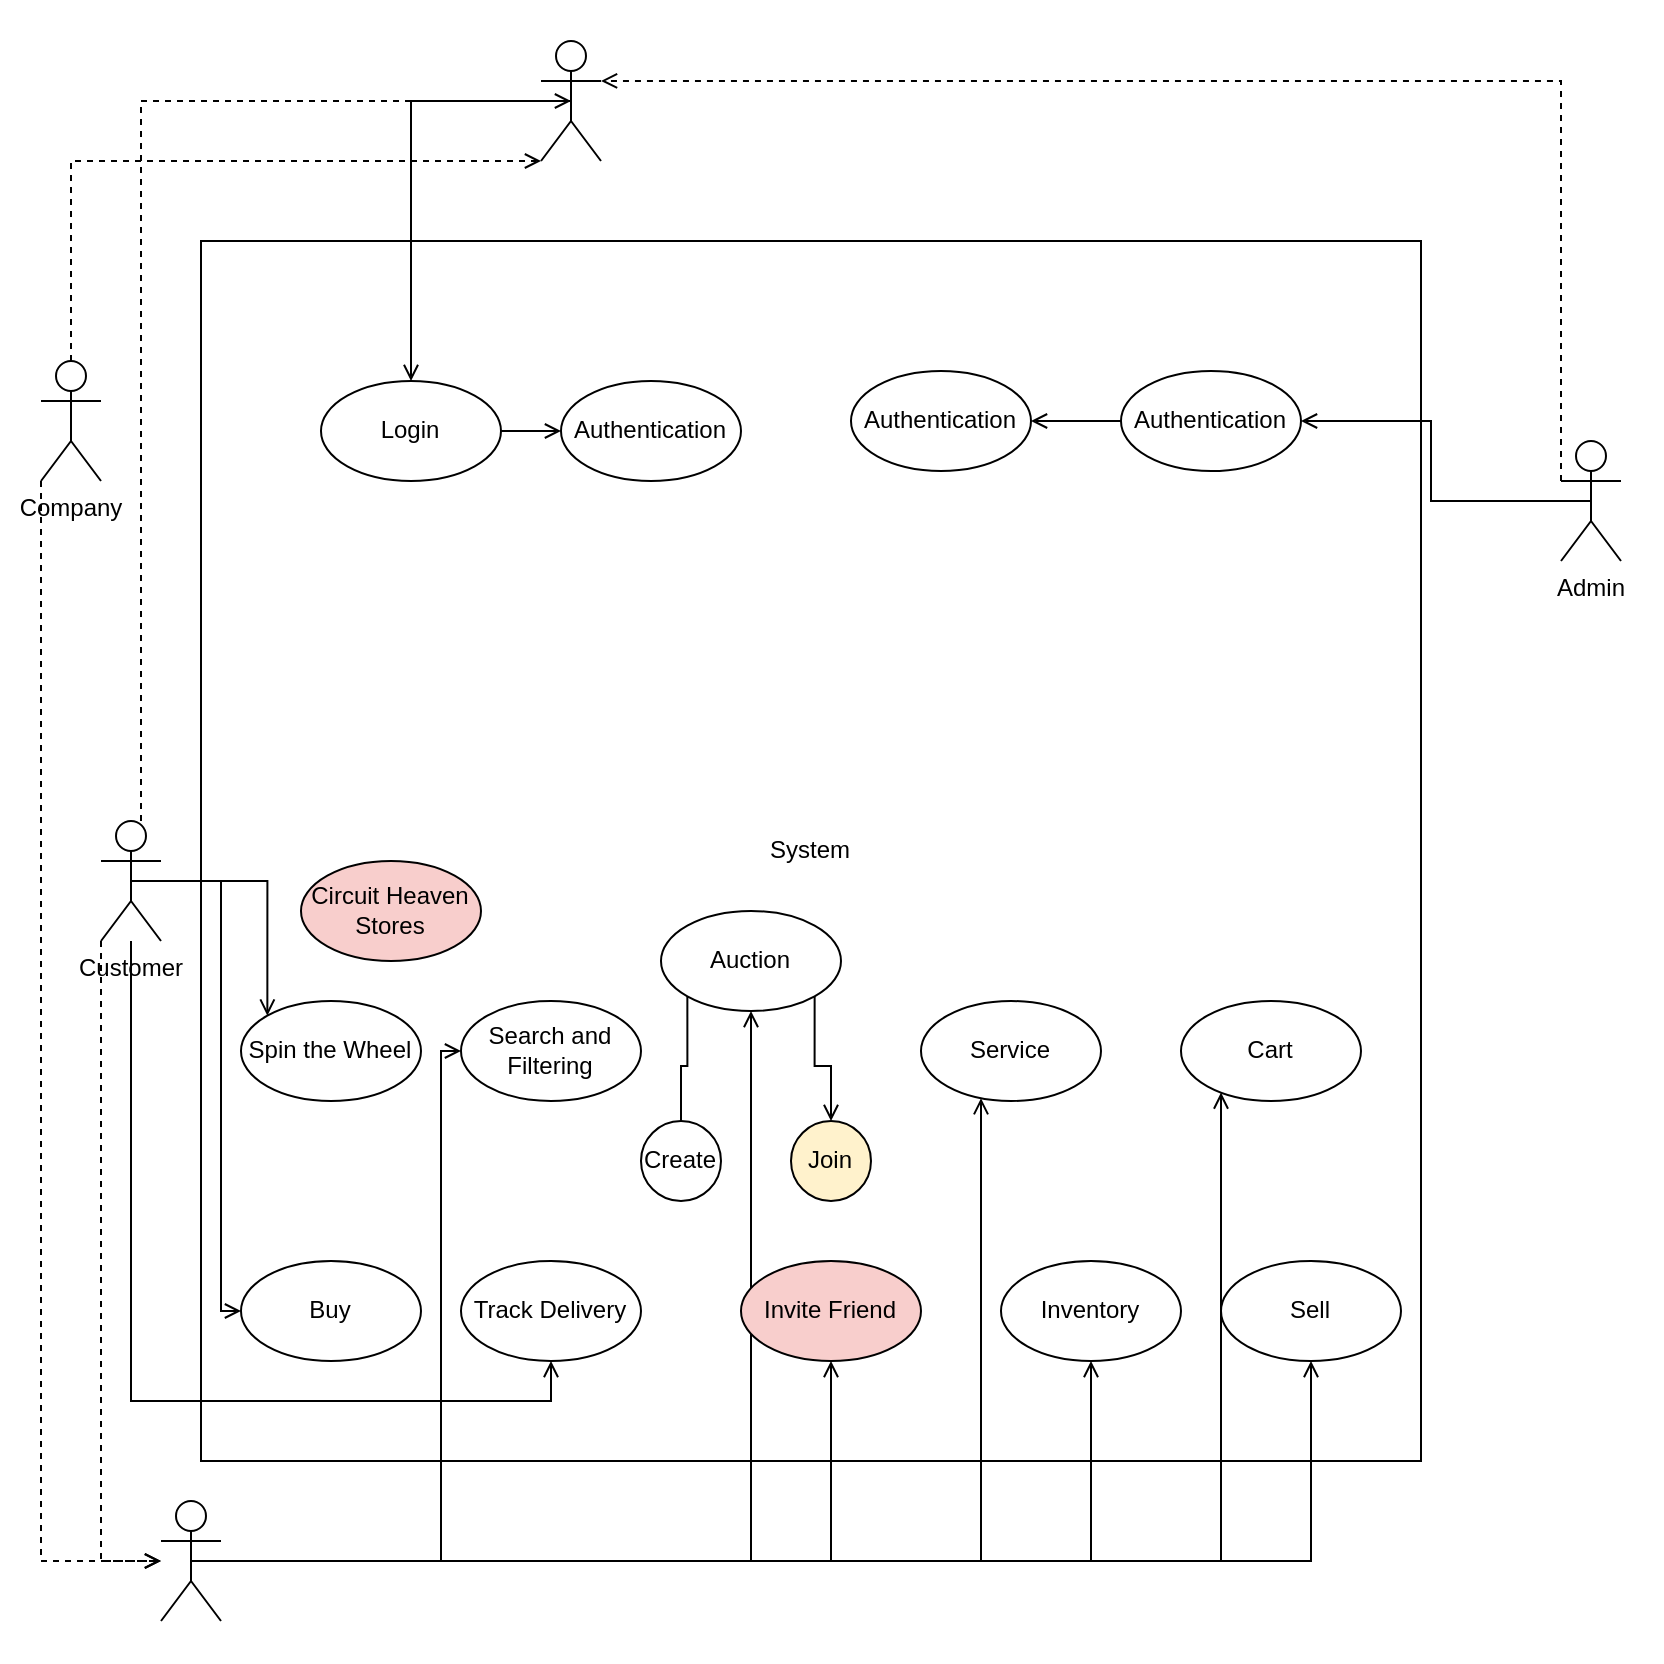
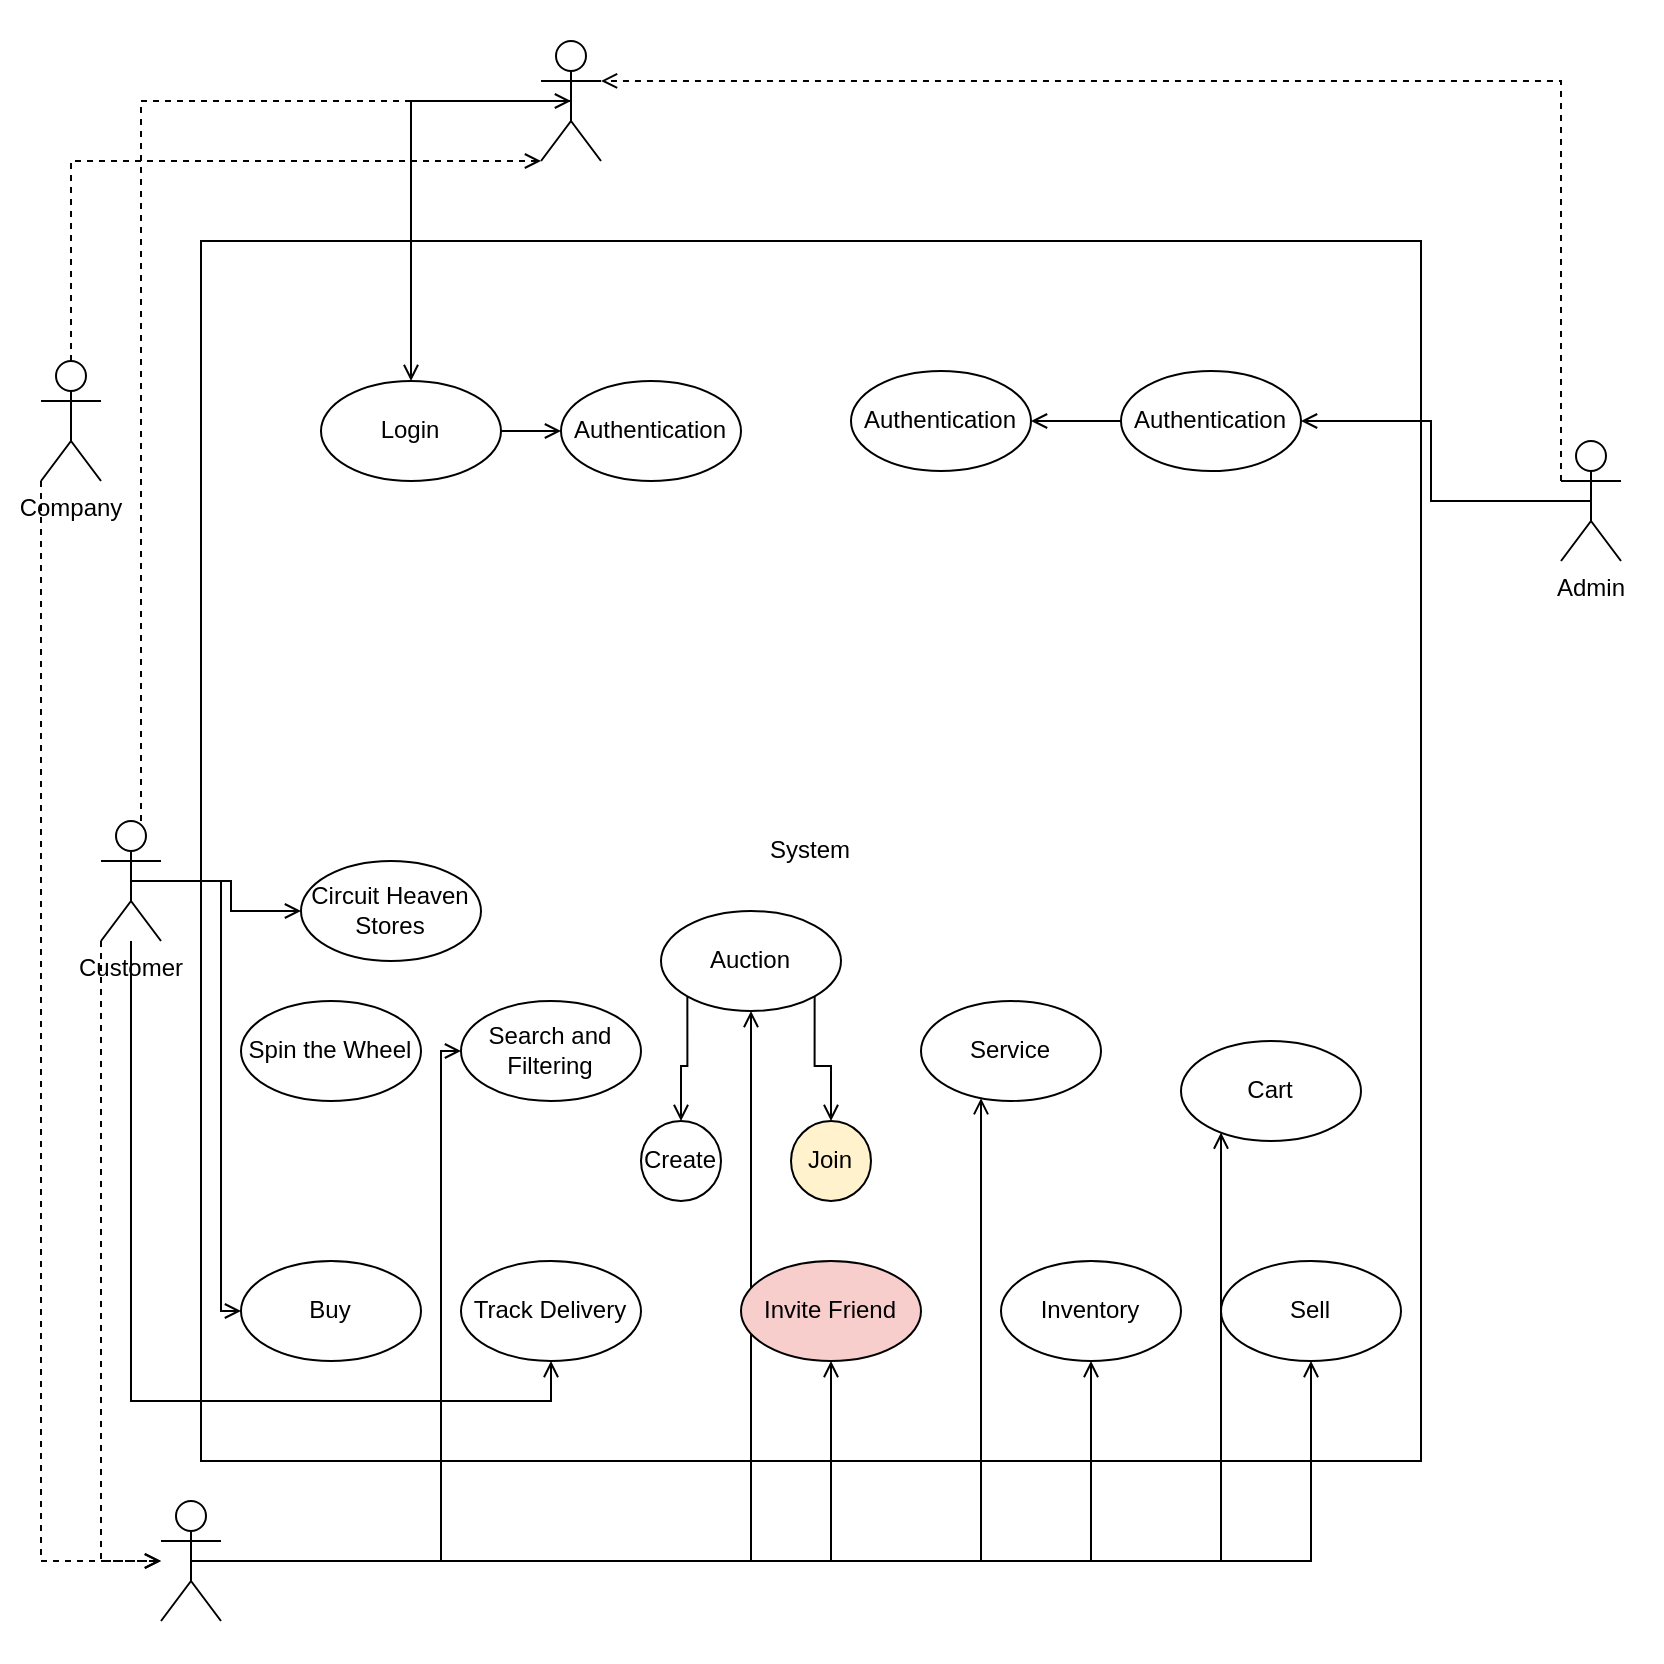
(391, 911) -> (391, 911)
(267, 926) -> (247, 911)
(1271, 1051) -> (1271, 1091)
(681, 1114) -> (681, 1112)
